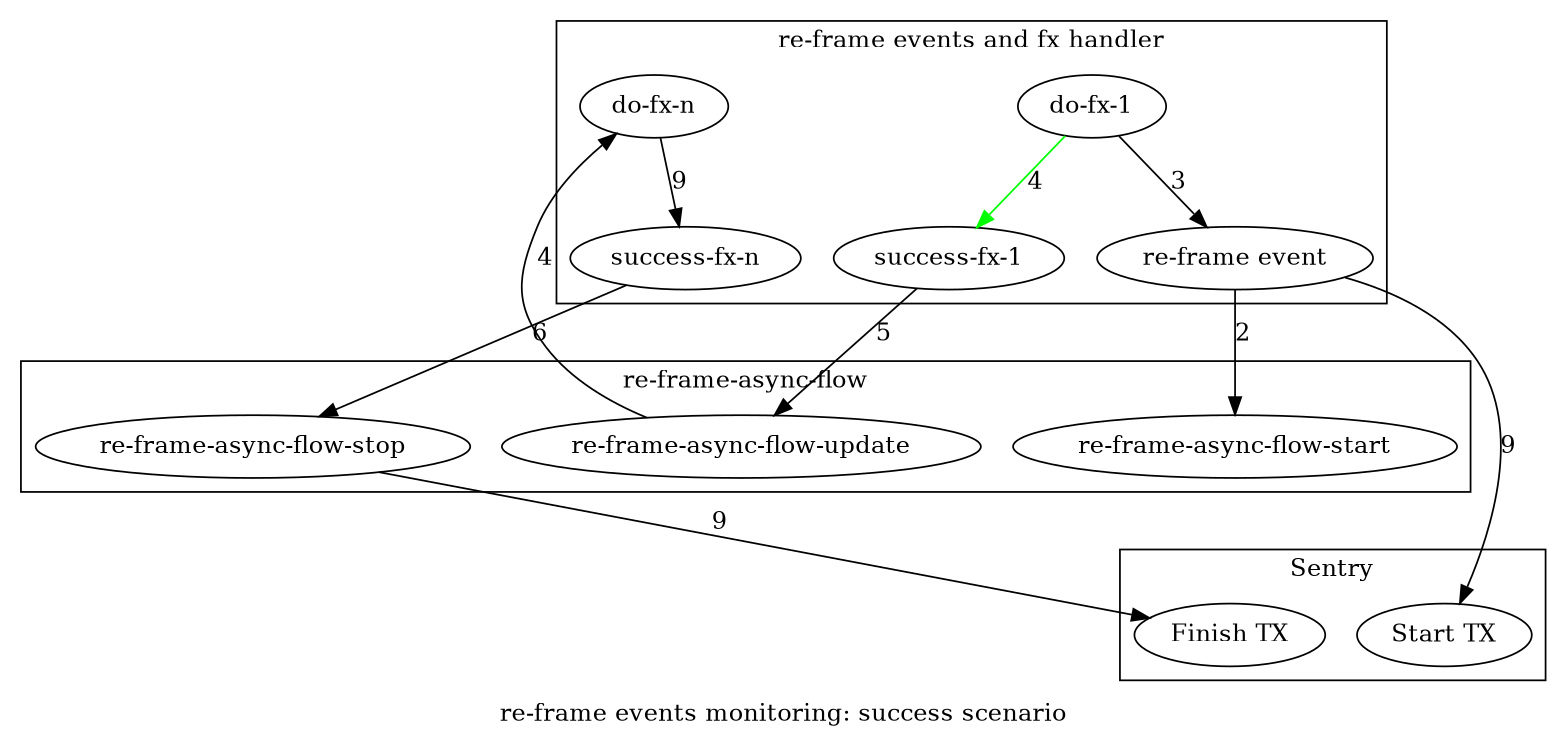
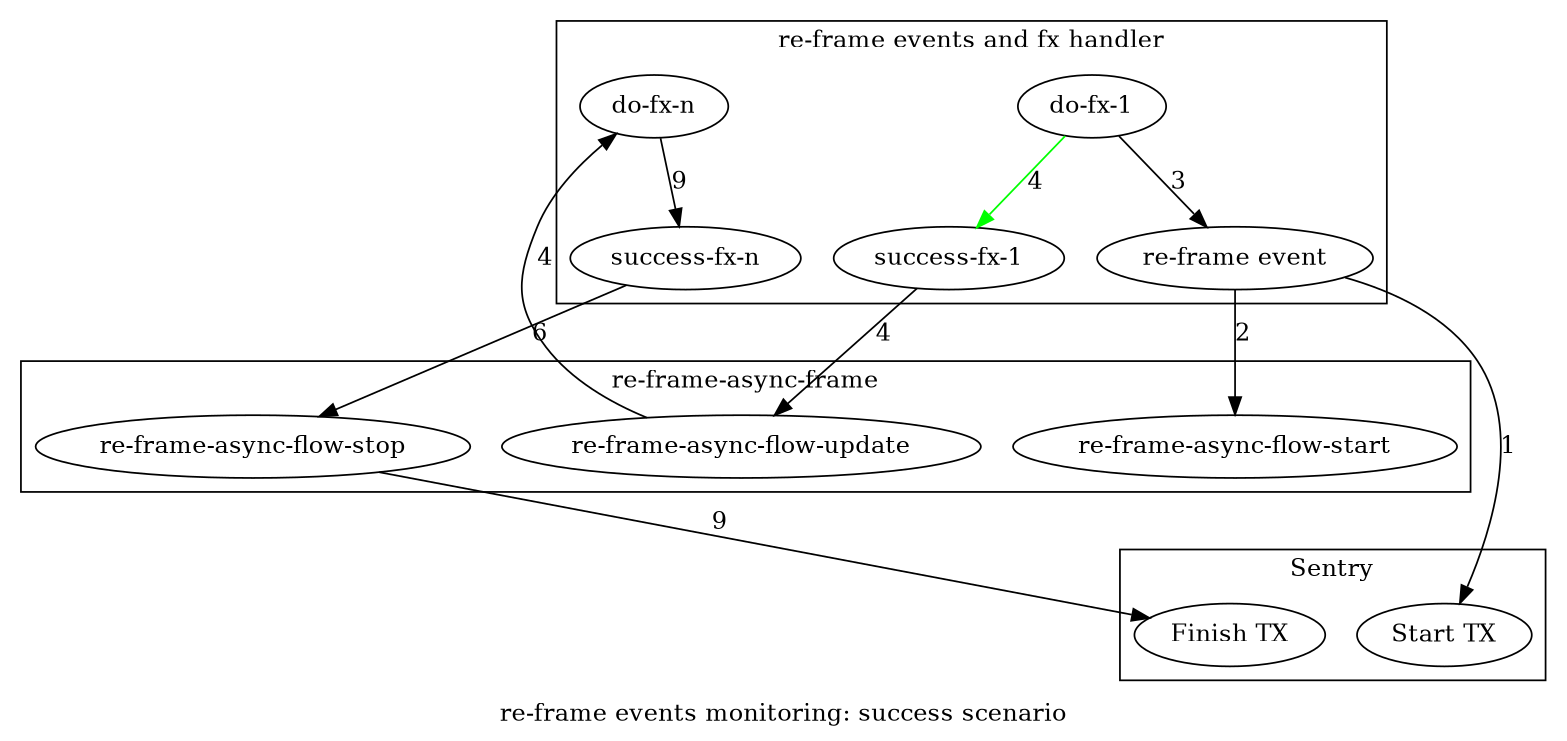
(884, 334) -> (884, 334)
(746, 381) -> (746, 381)
(1509, 447) -> (1509, 447)
